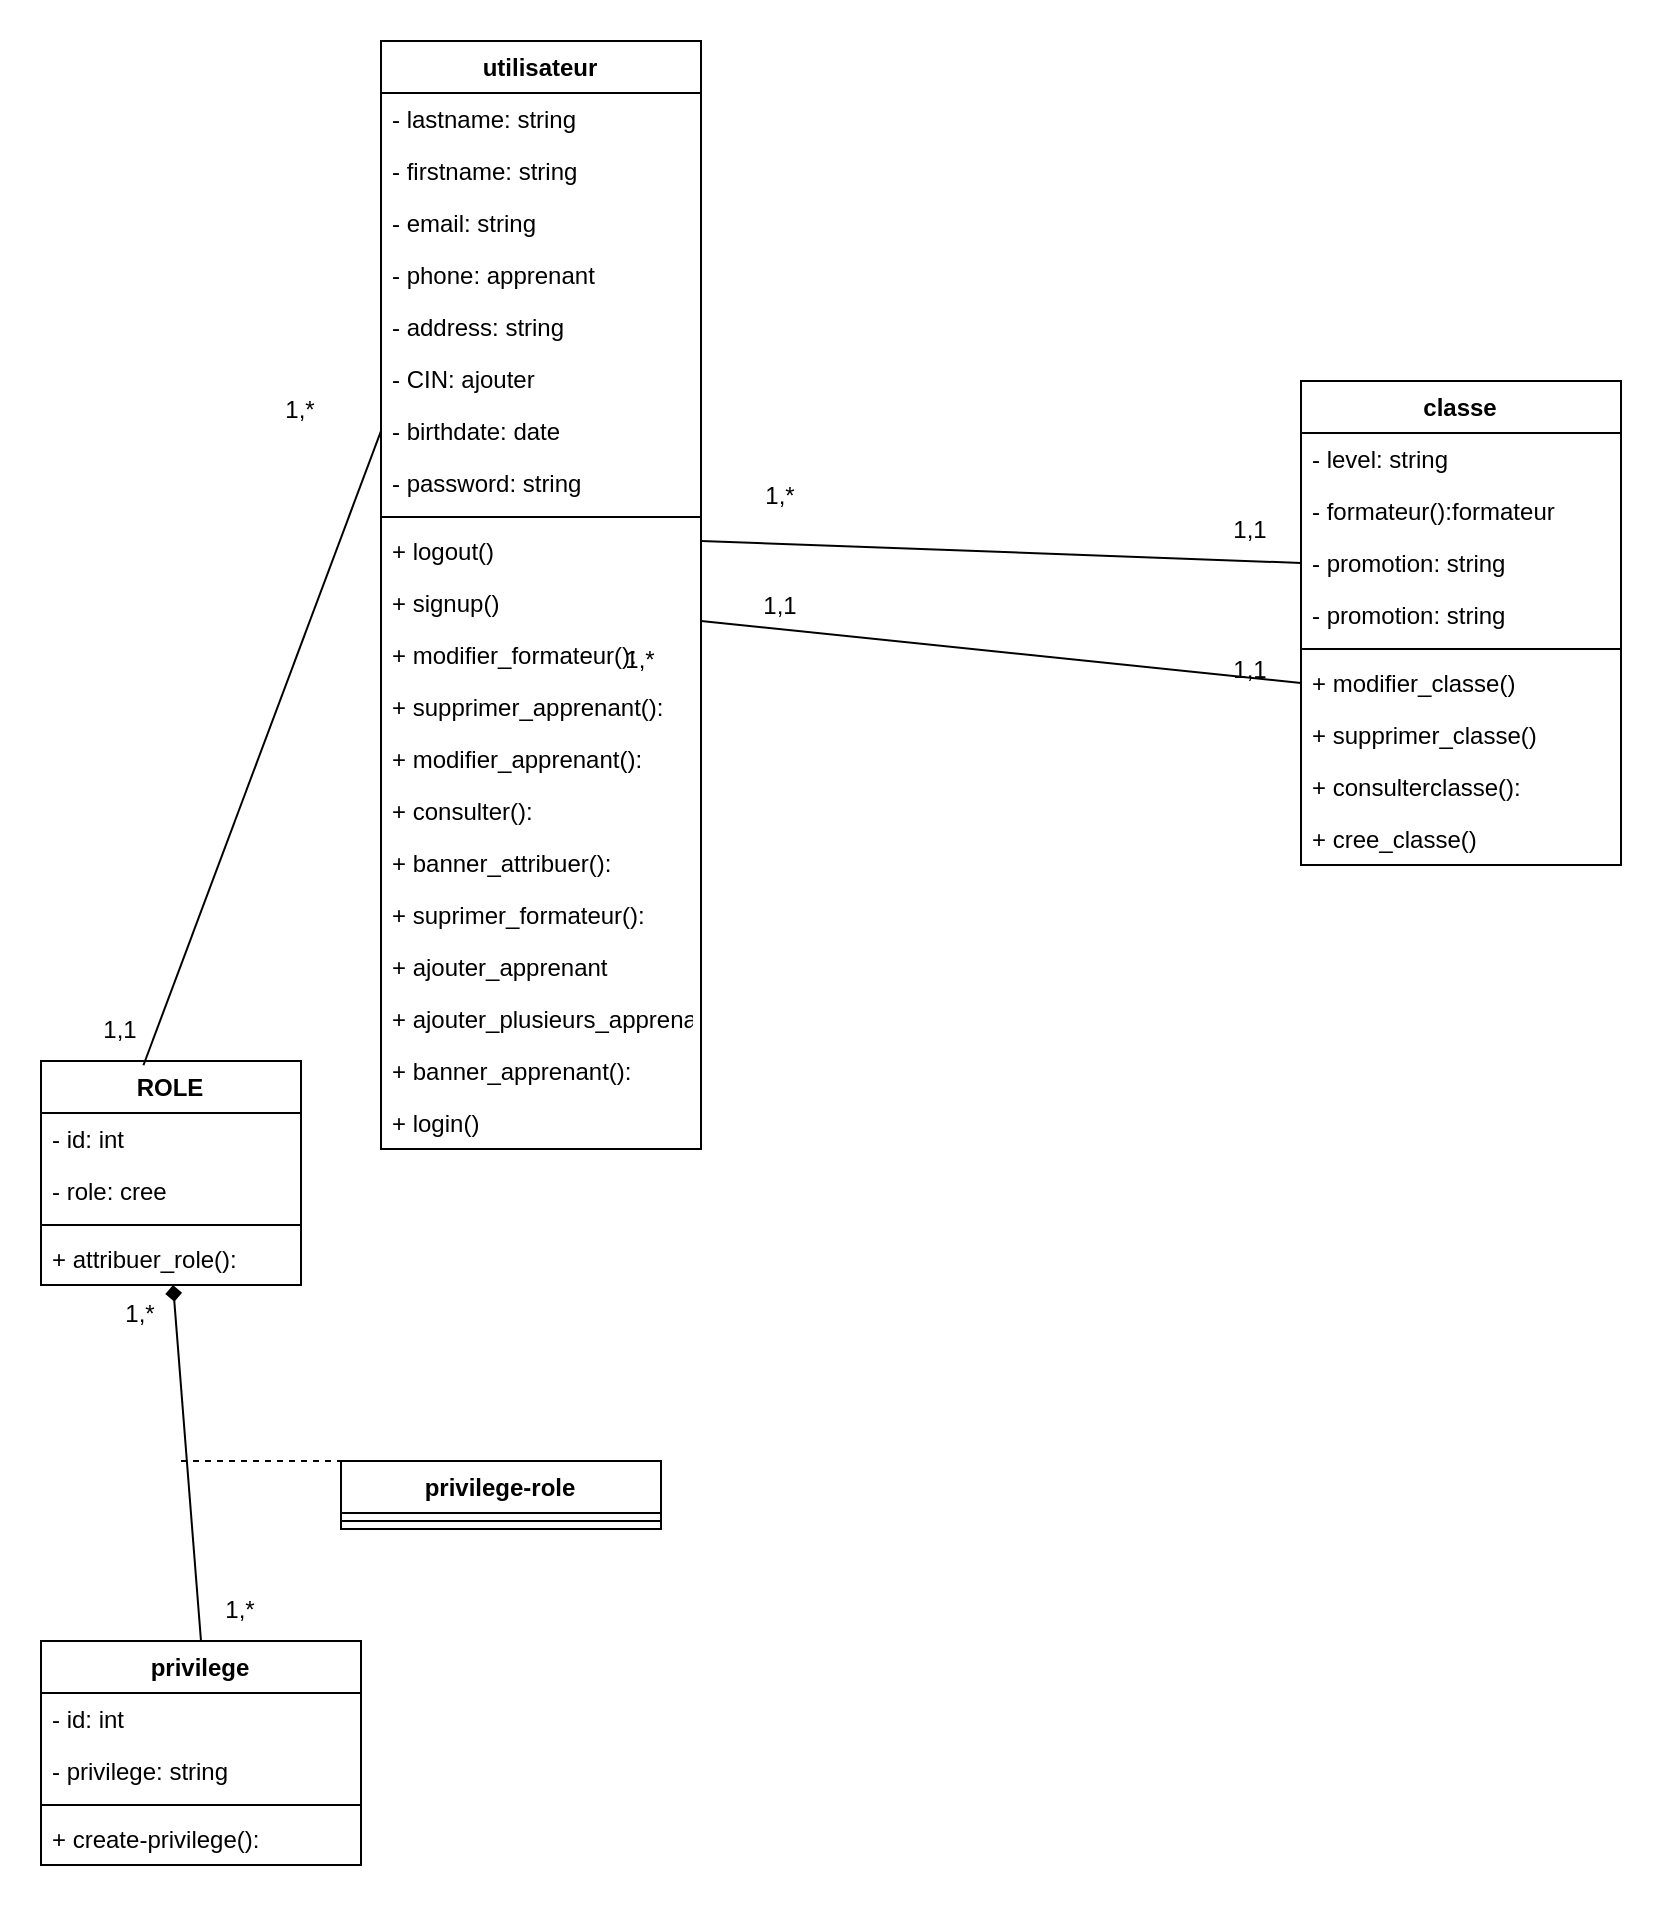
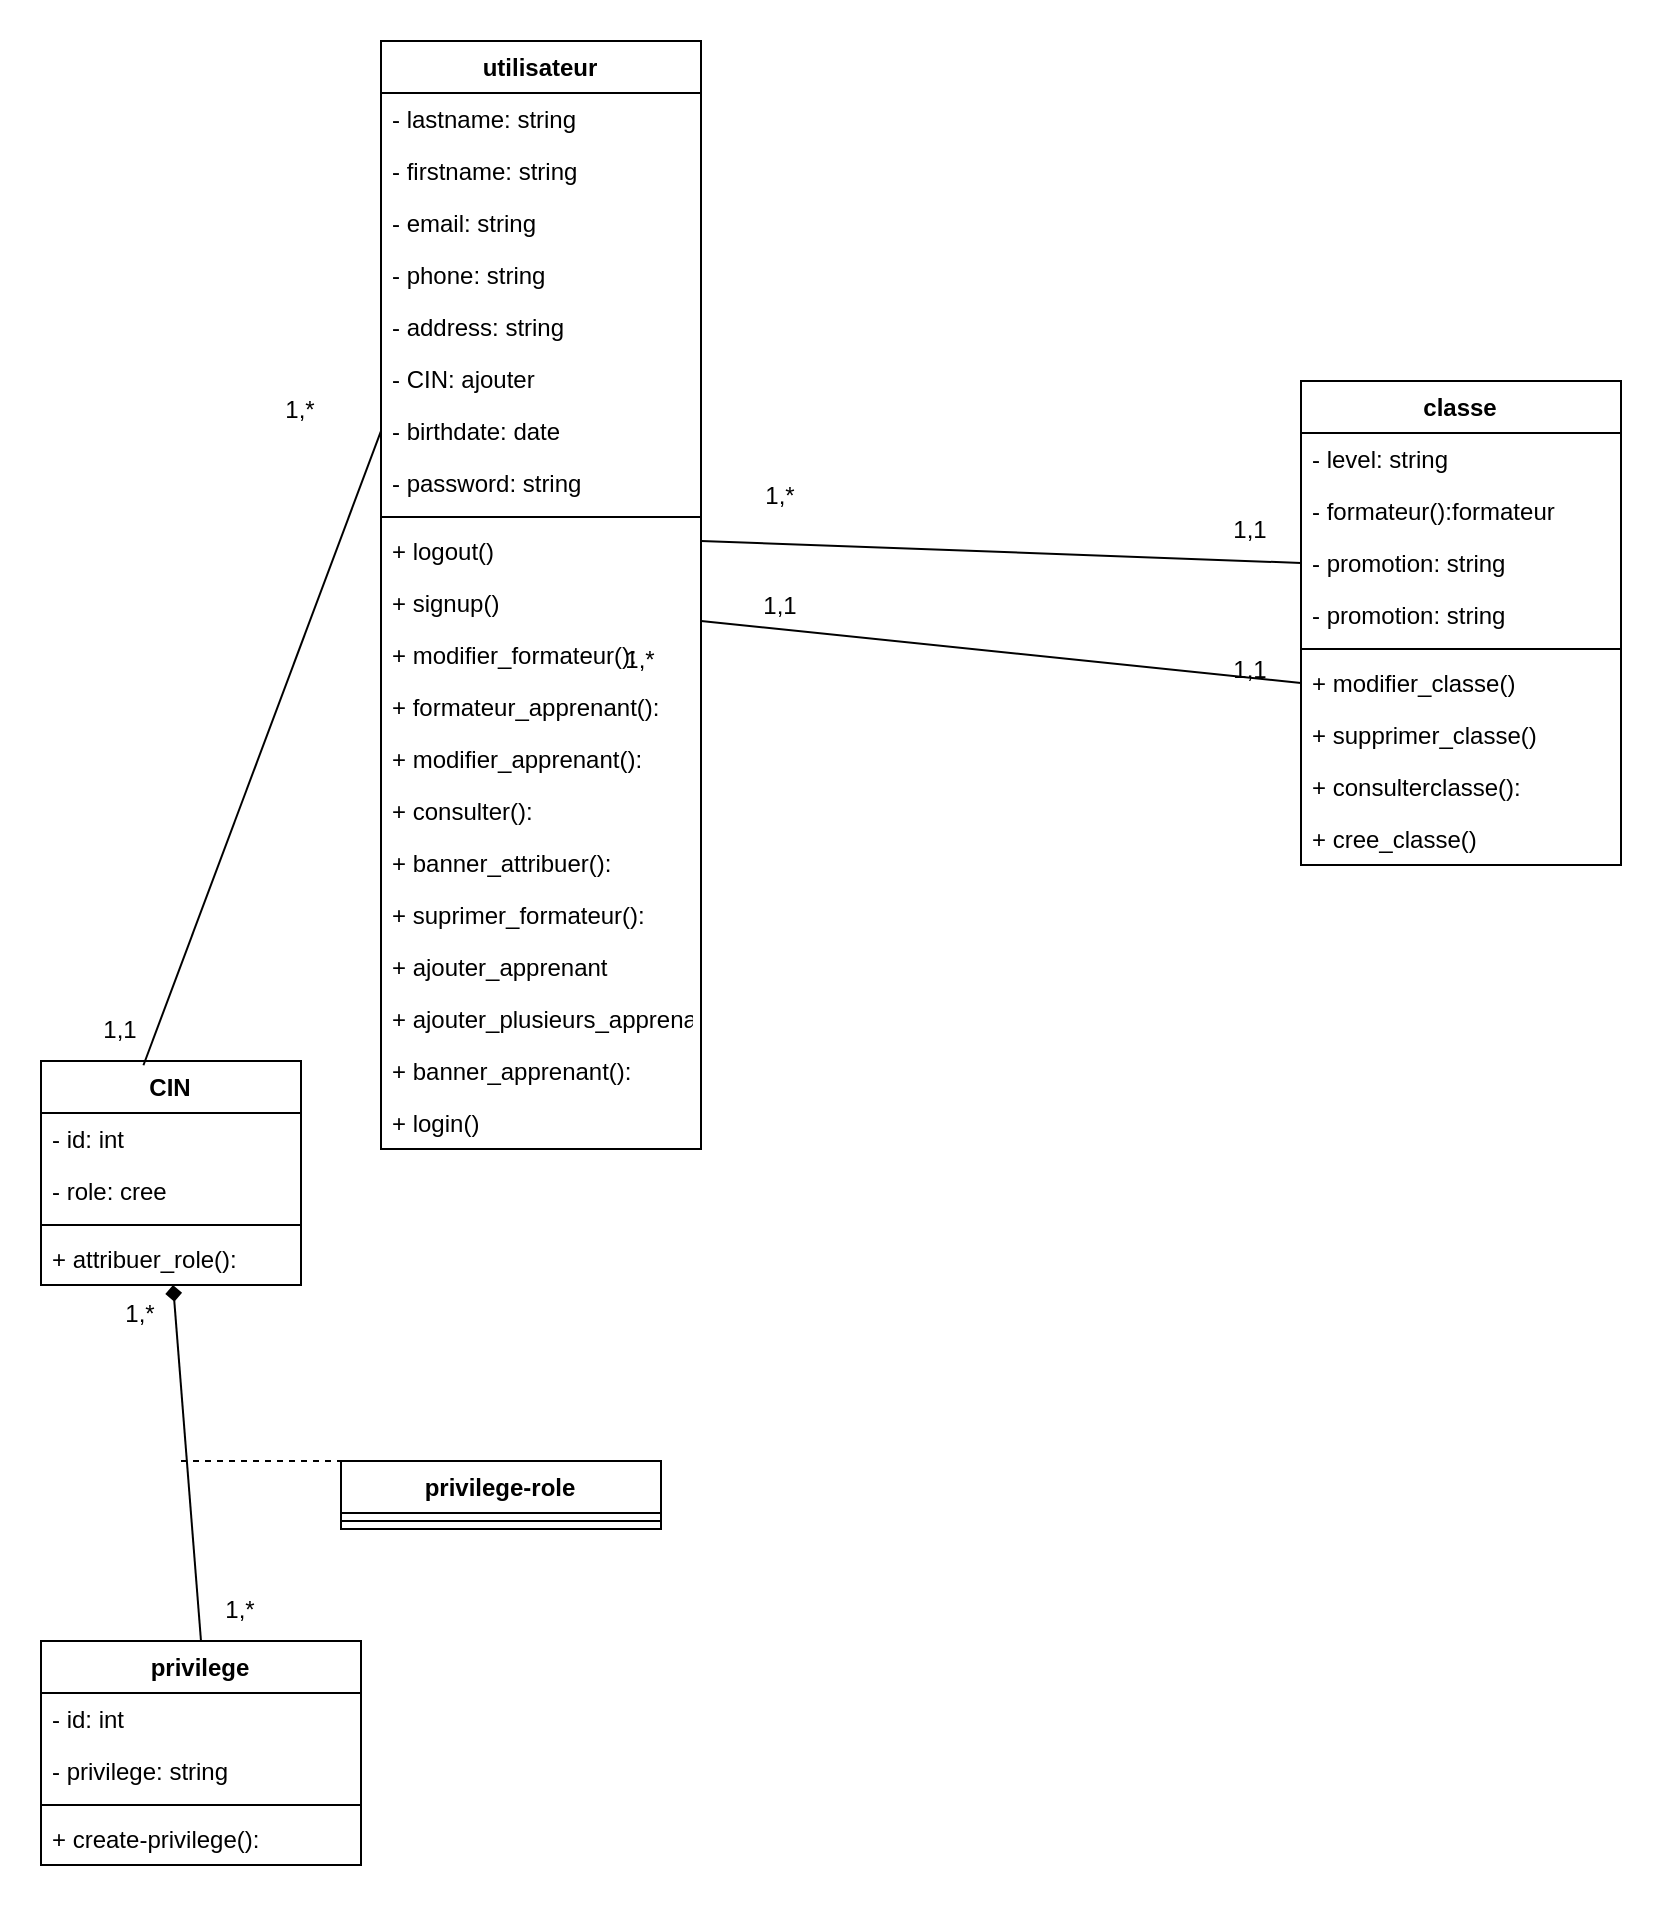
(504, 276) -> (480, 276)
(544, 708) -> (547, 708)
(170, 1088) -> (170, 1088)
